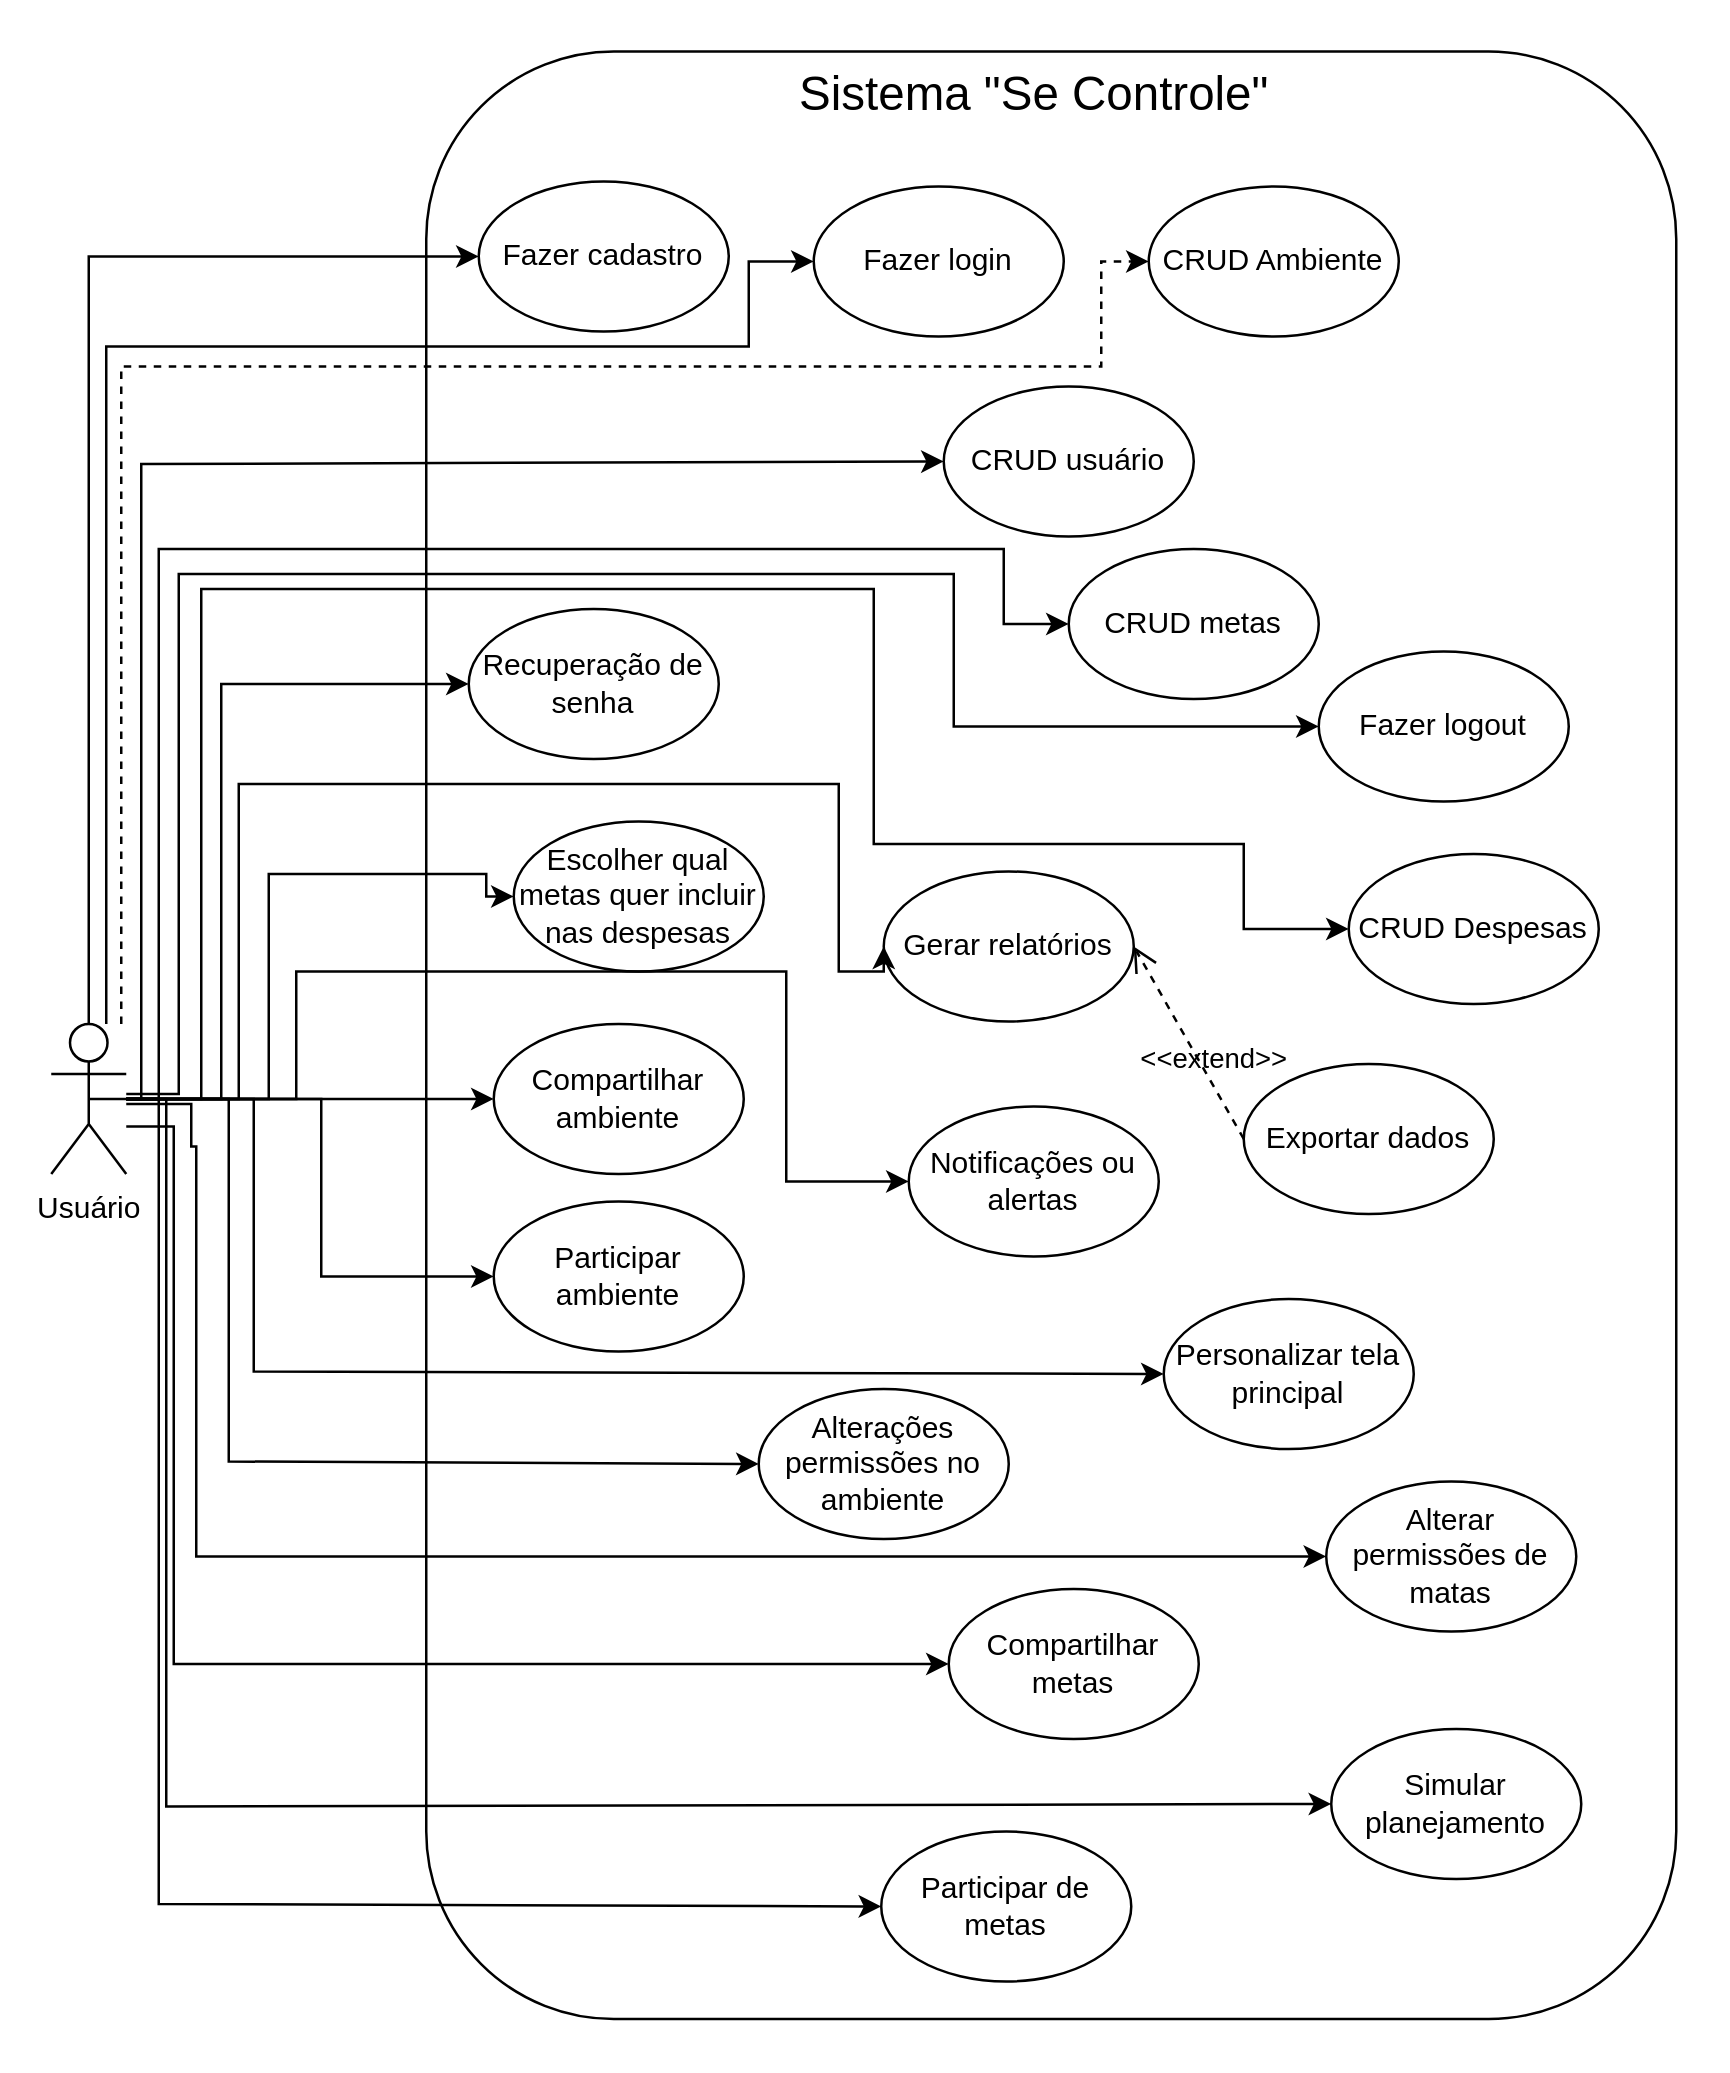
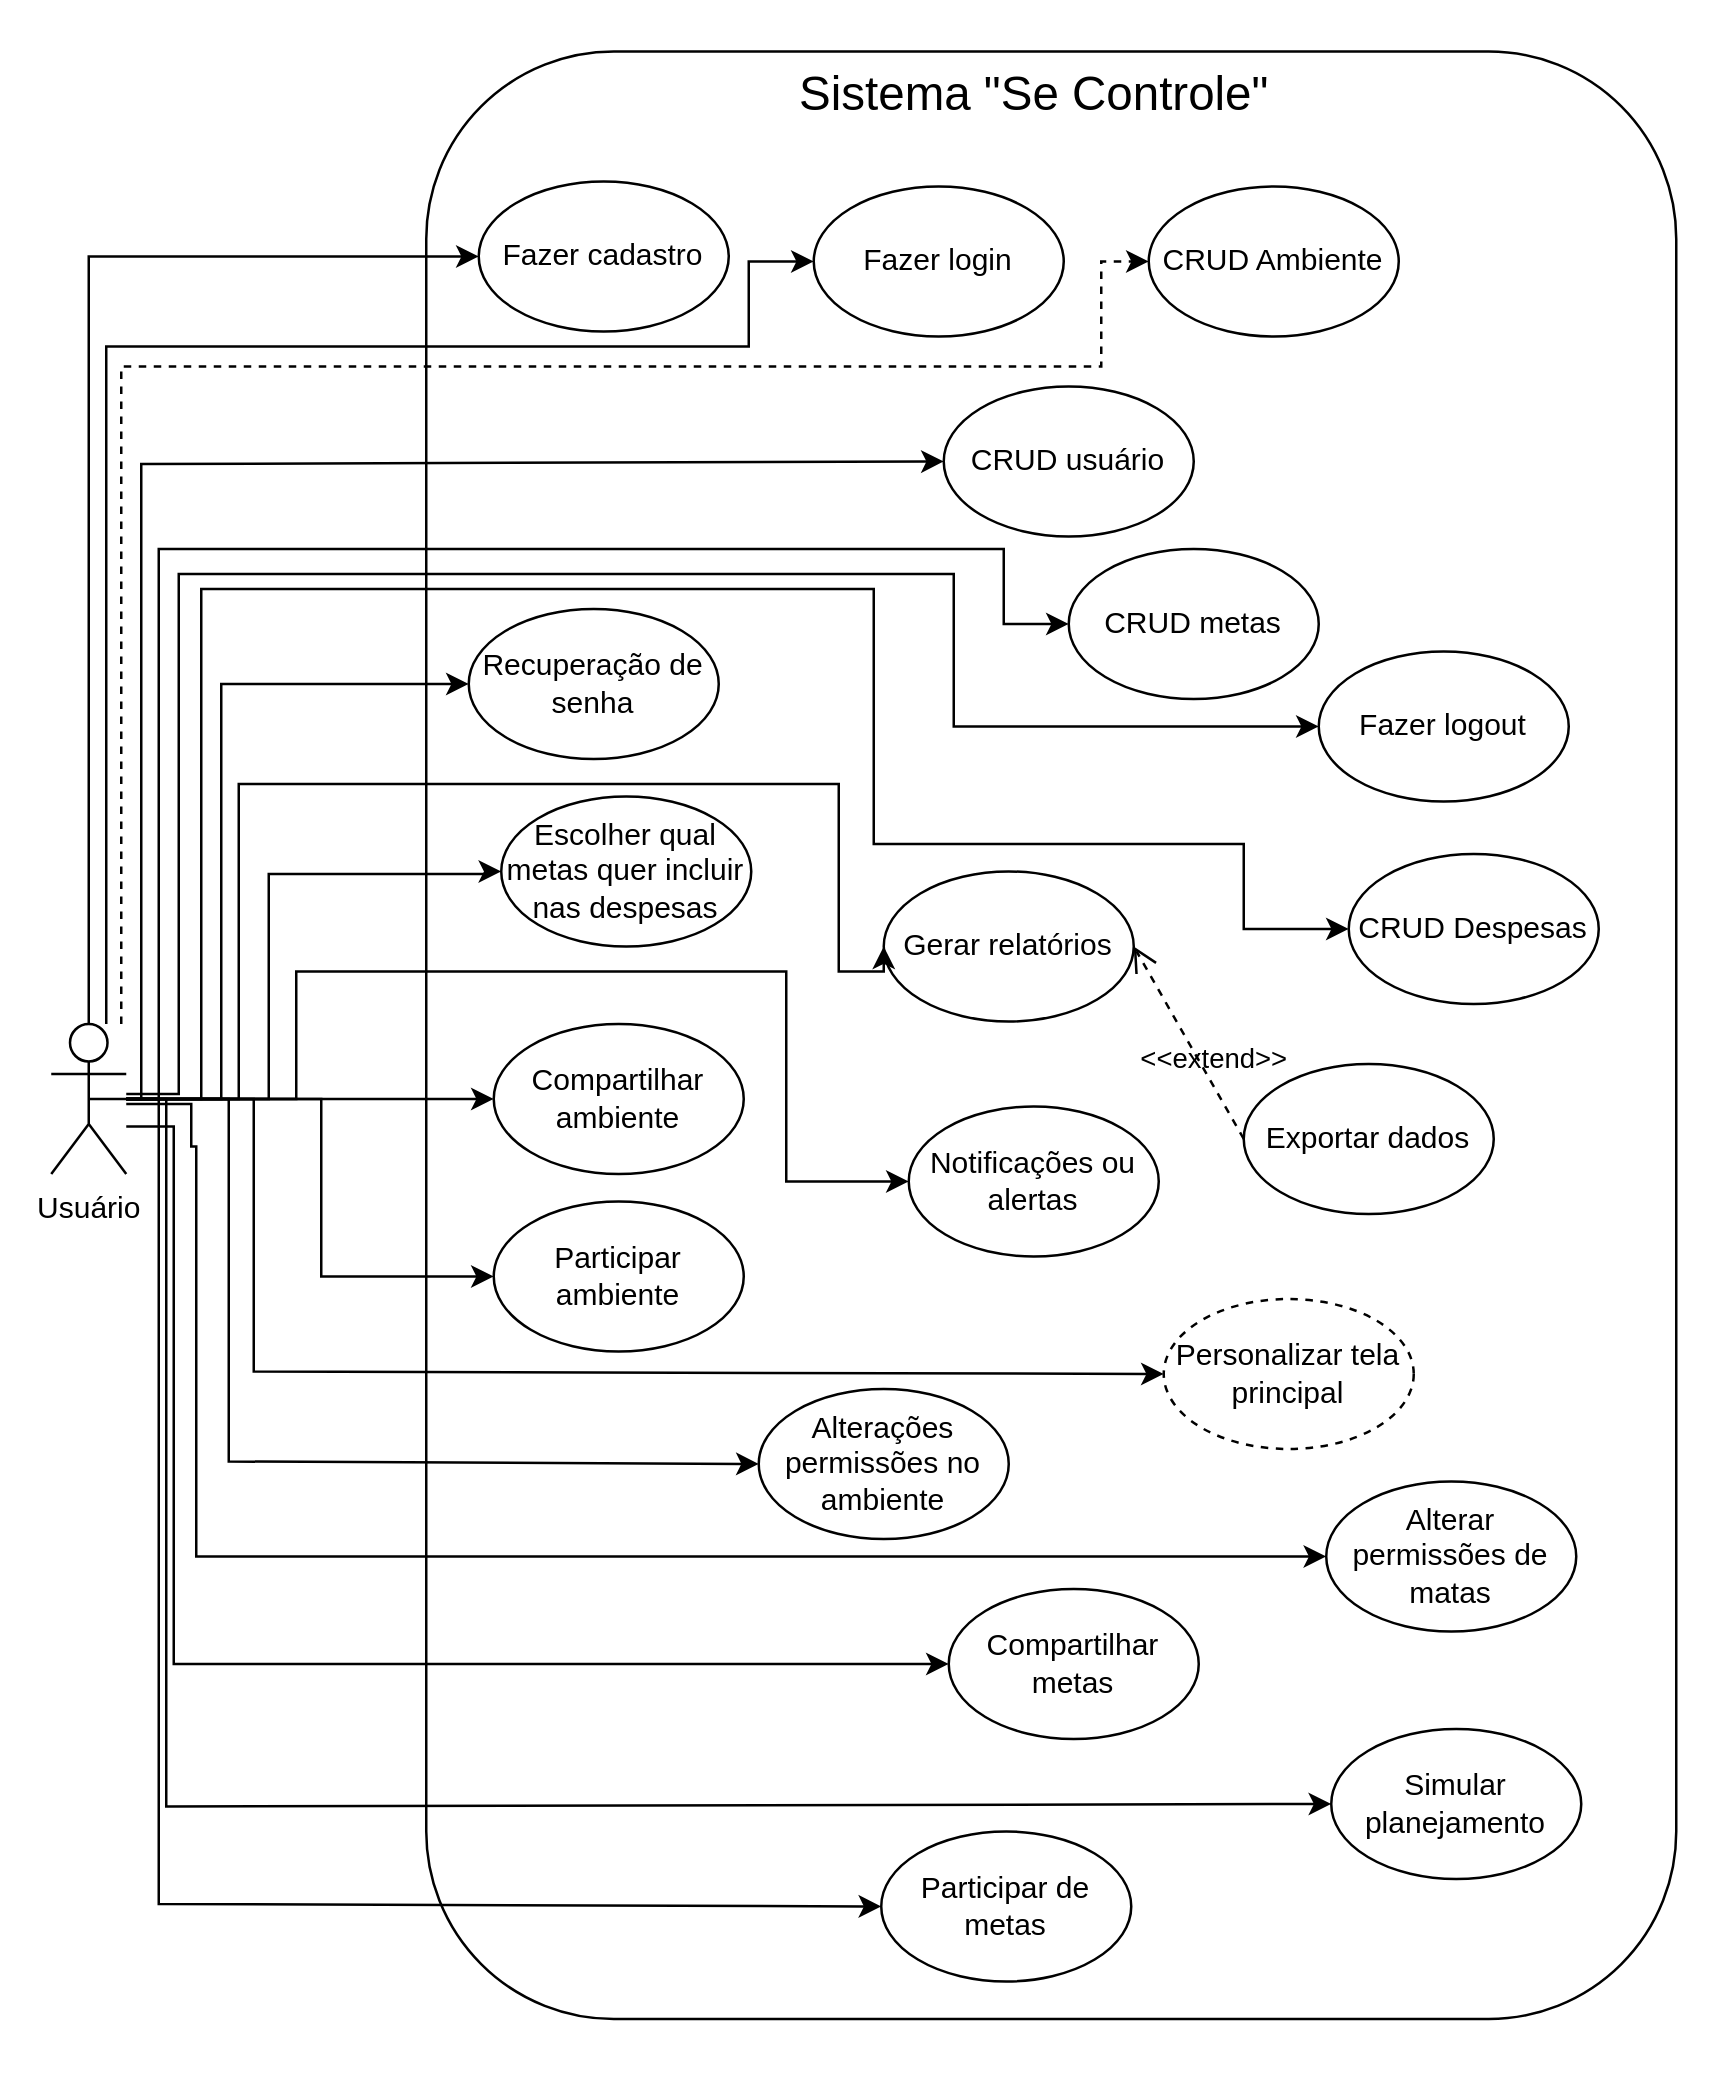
(639, 896) -> (626, 871)
(1289, 1374) -> (1289, 1374)
